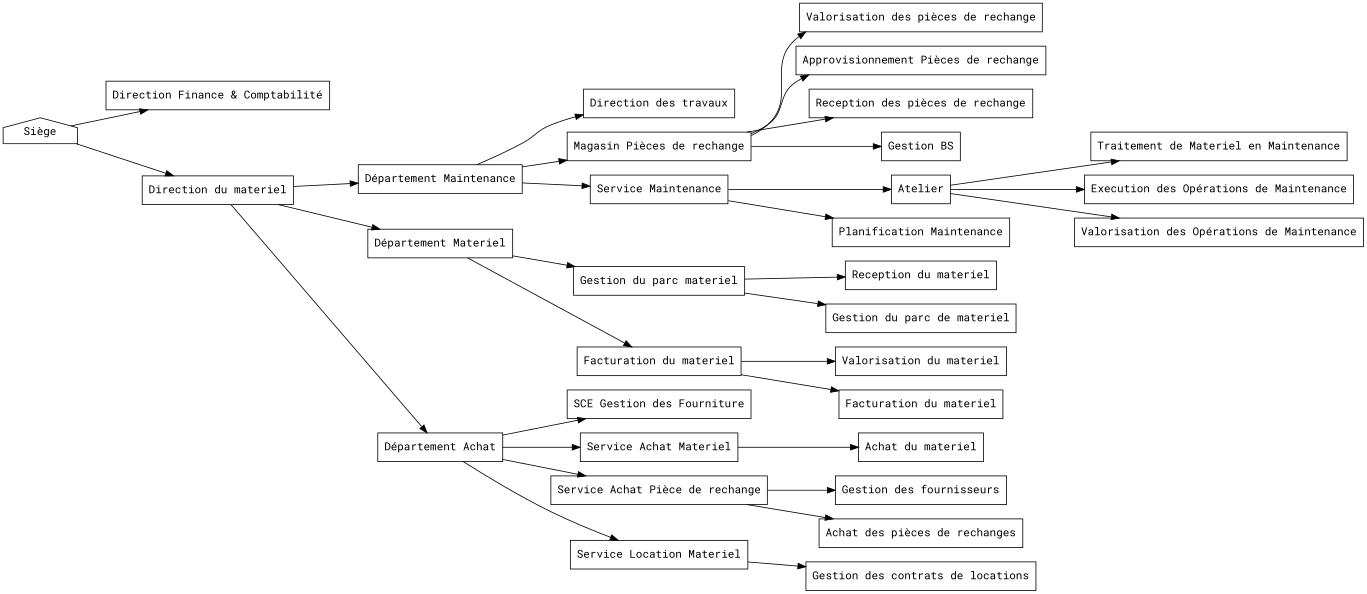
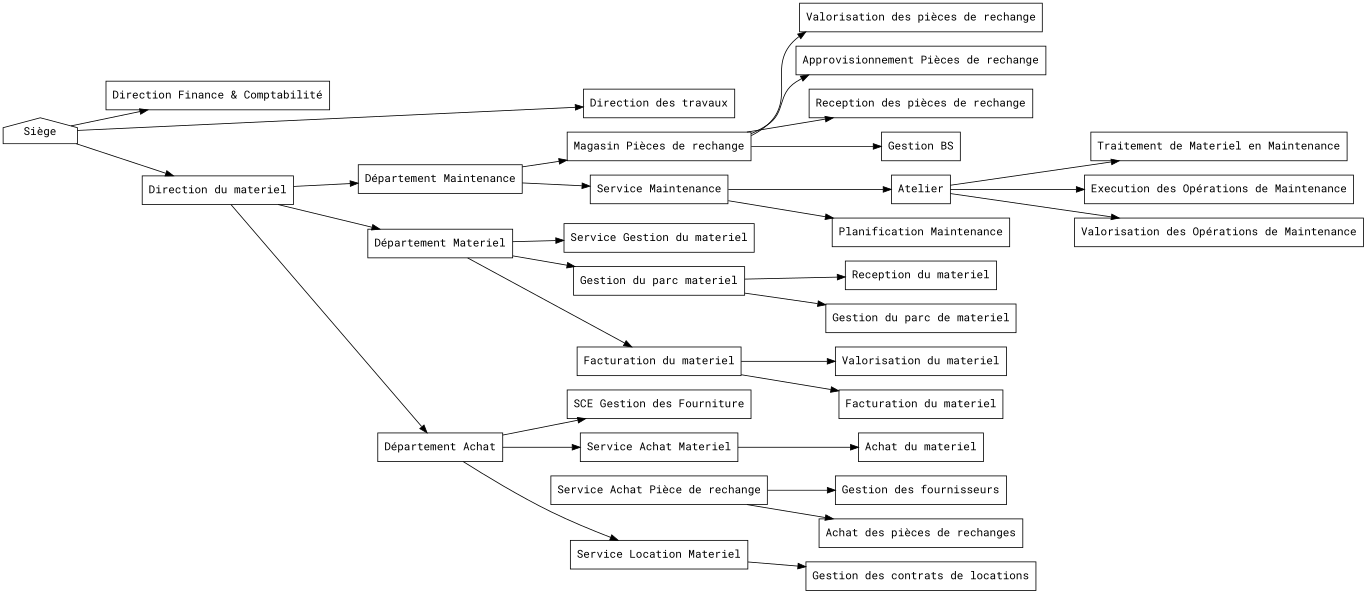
(526, 141) -> (326, 119)
none -> (659, 238)
(540, 467) -> none
